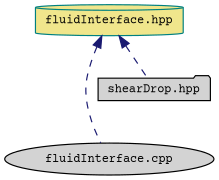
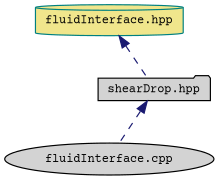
(86, 95) -> (130, 127)
